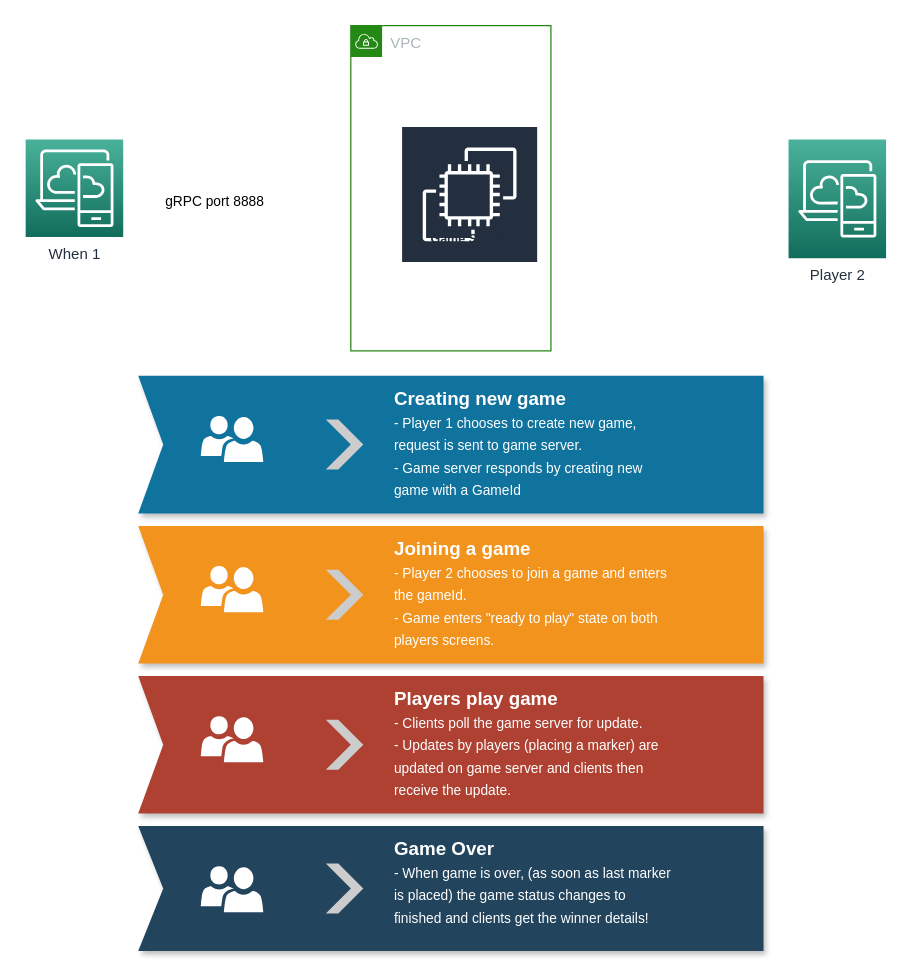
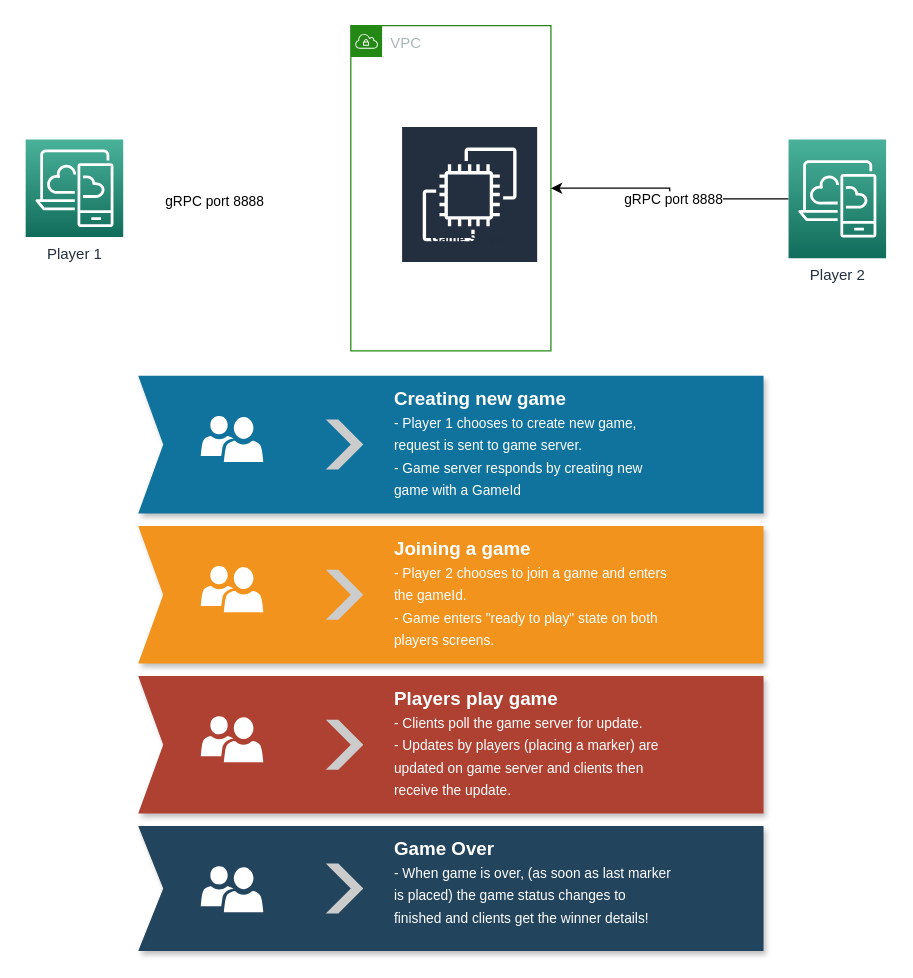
none -> (669, 198)
(75, 255) -> (75, 255)
